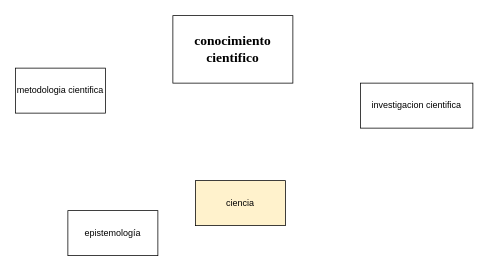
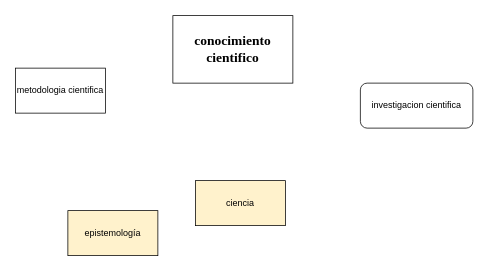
(417, 105) -> (417, 105)
(113, 233) -> (113, 233)
